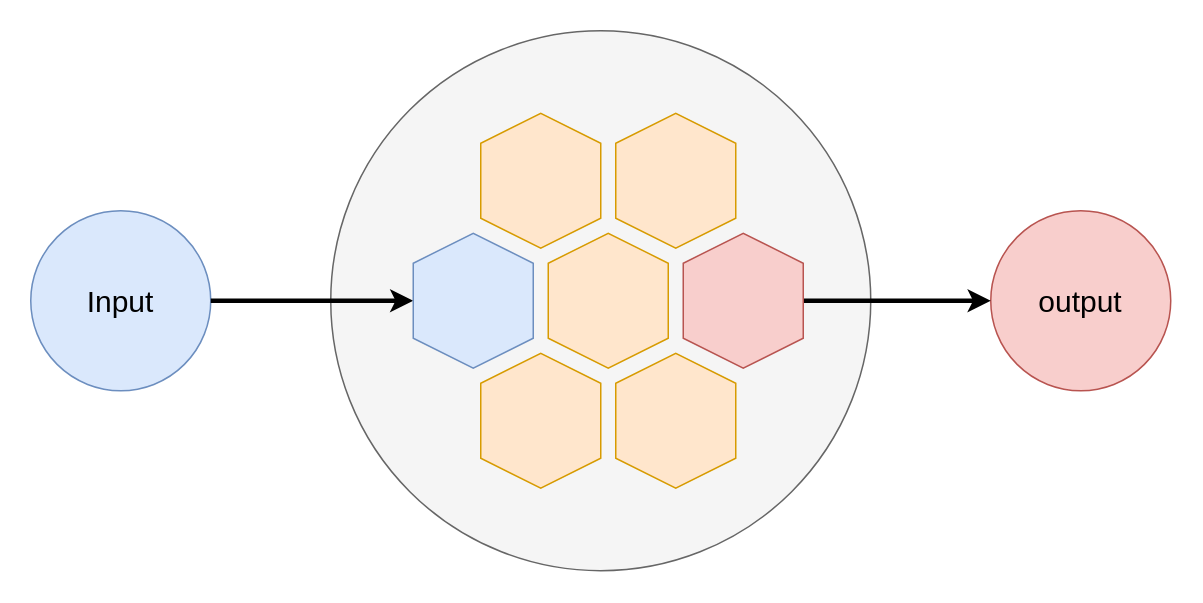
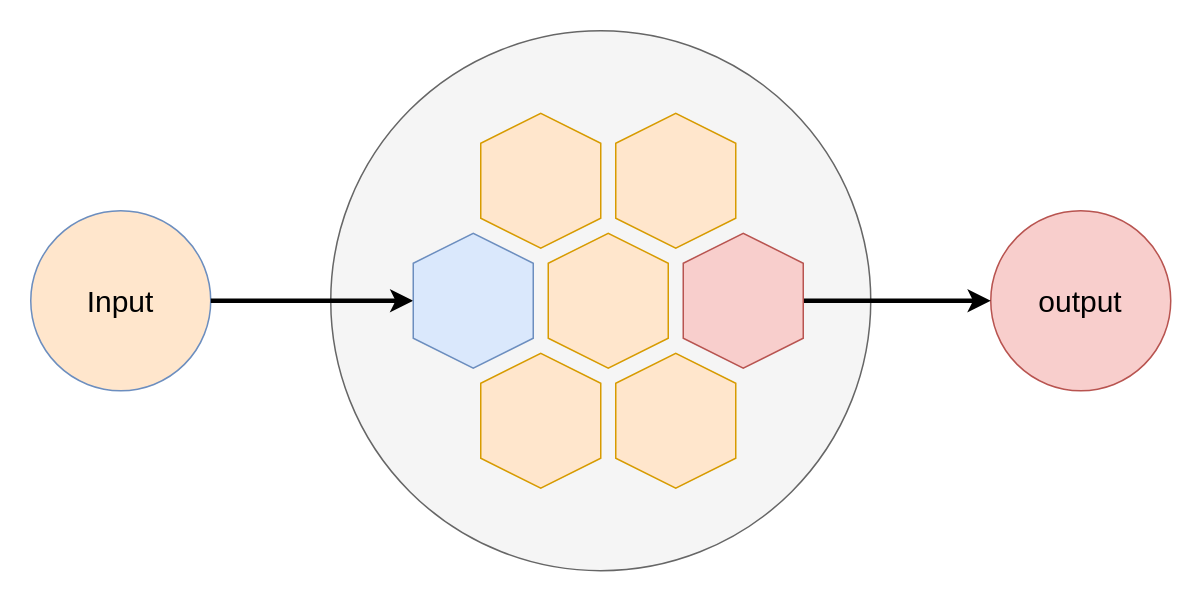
(121, 301) -> (121, 301)
